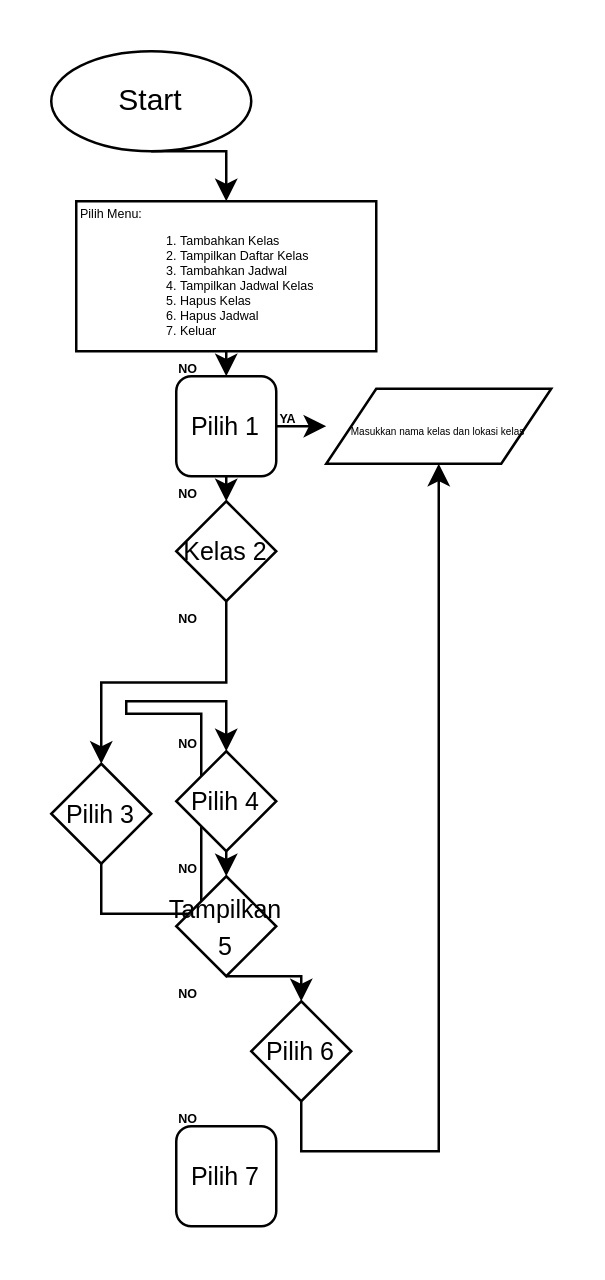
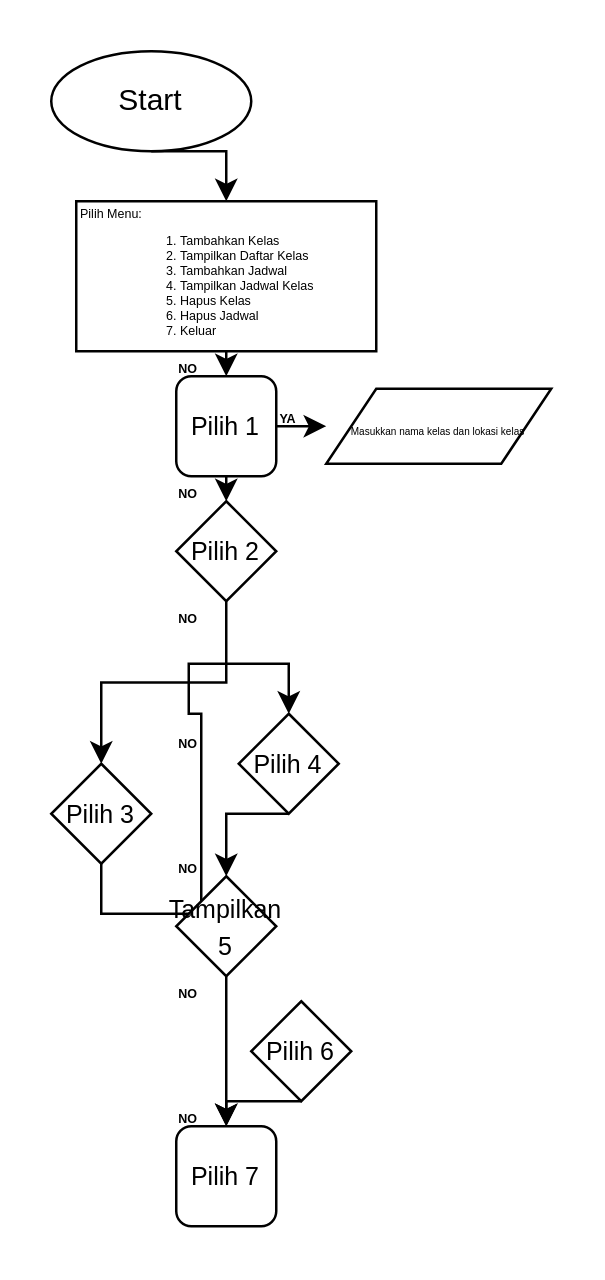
(226, 551) -> (226, 551)
(226, 801) -> (289, 764)
(439, 909) -> (266, 1101)
(268, 976) -> (226, 1036)
